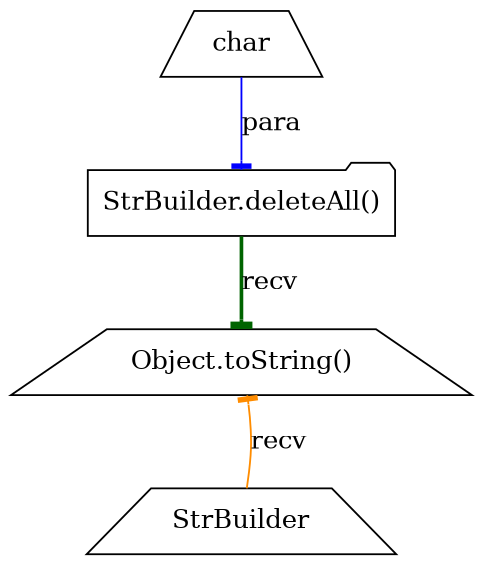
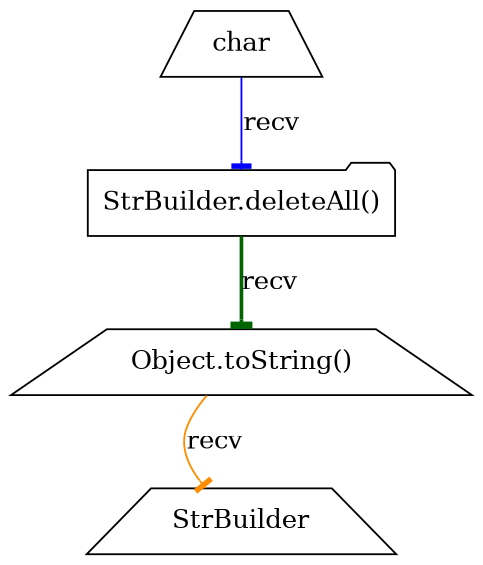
(272, 123) -> (272, 123)
(251, 447) -> (185, 437)
